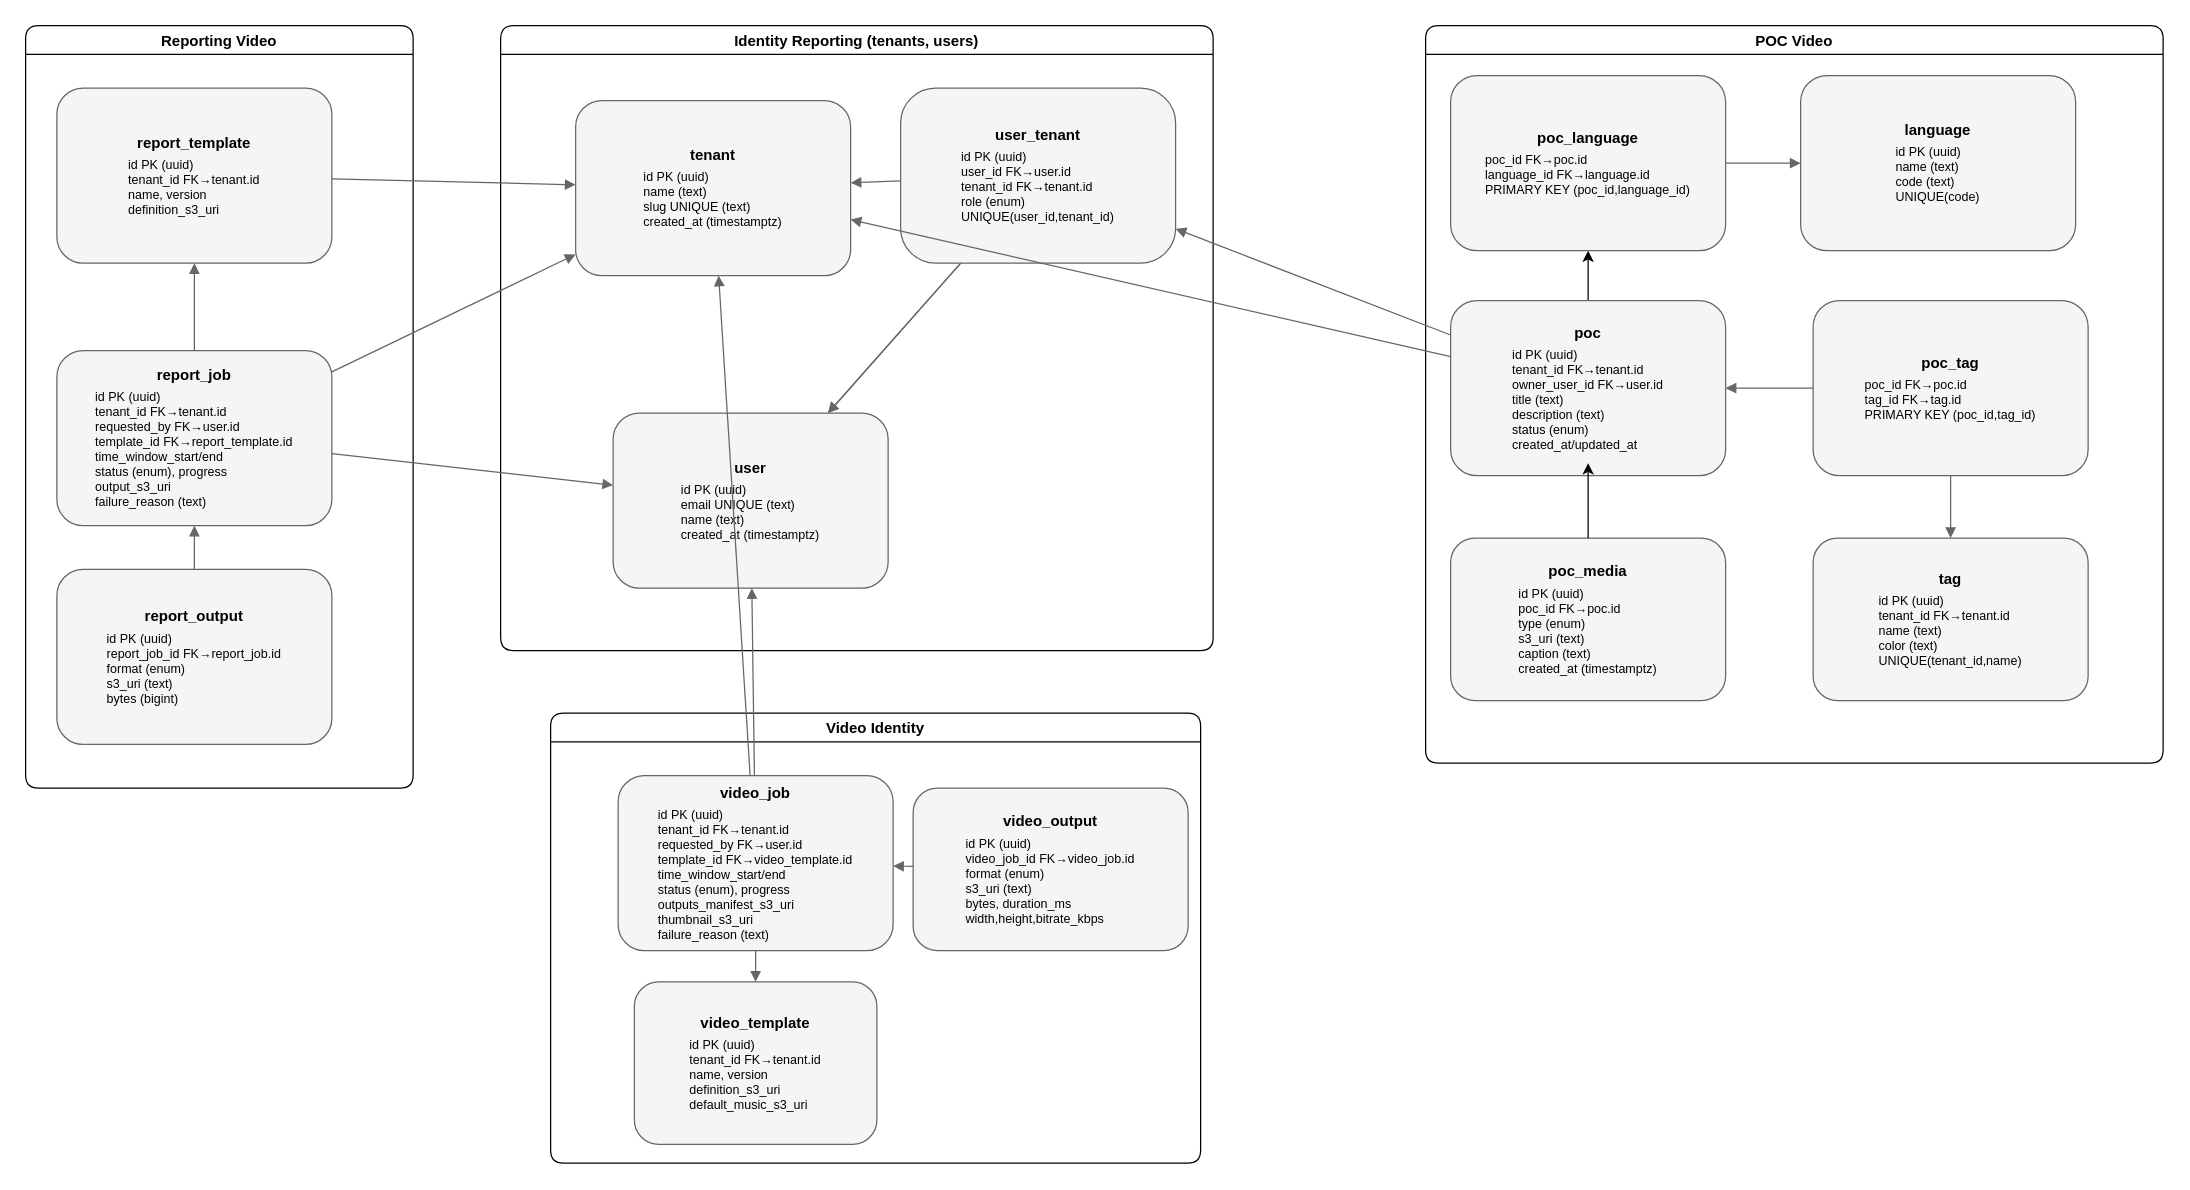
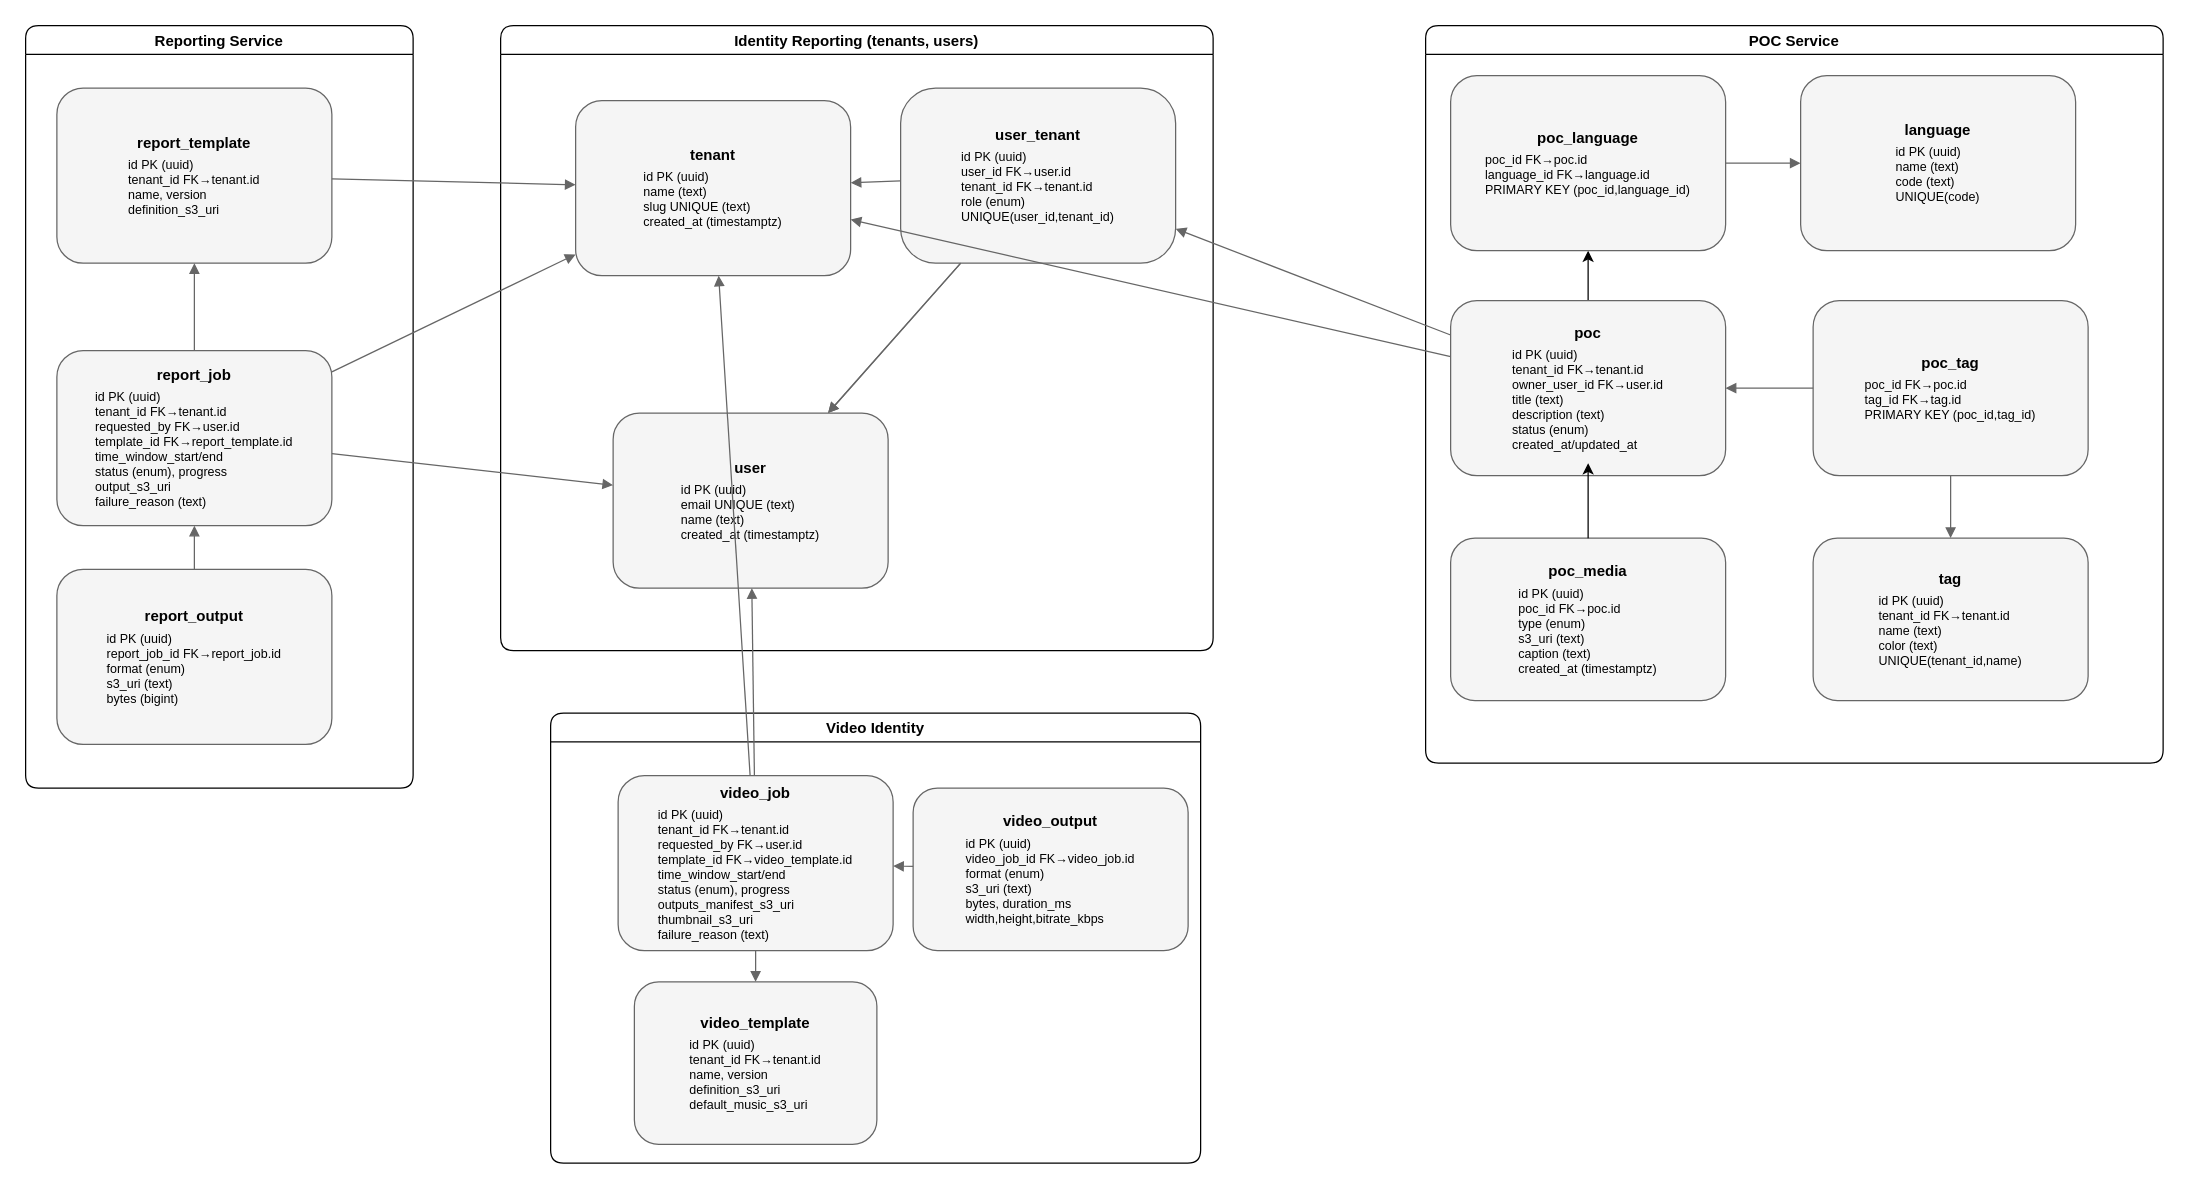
(219, 41) -> (219, 41)
(1794, 41) -> (1794, 41)
